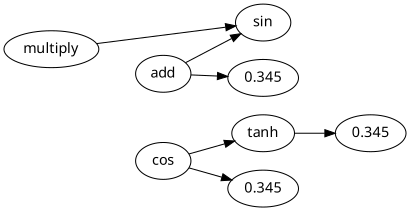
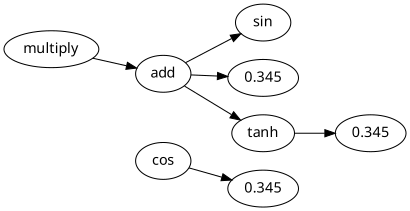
(161, 35) -> (110, 62)
(207, 149) -> (208, 100)
